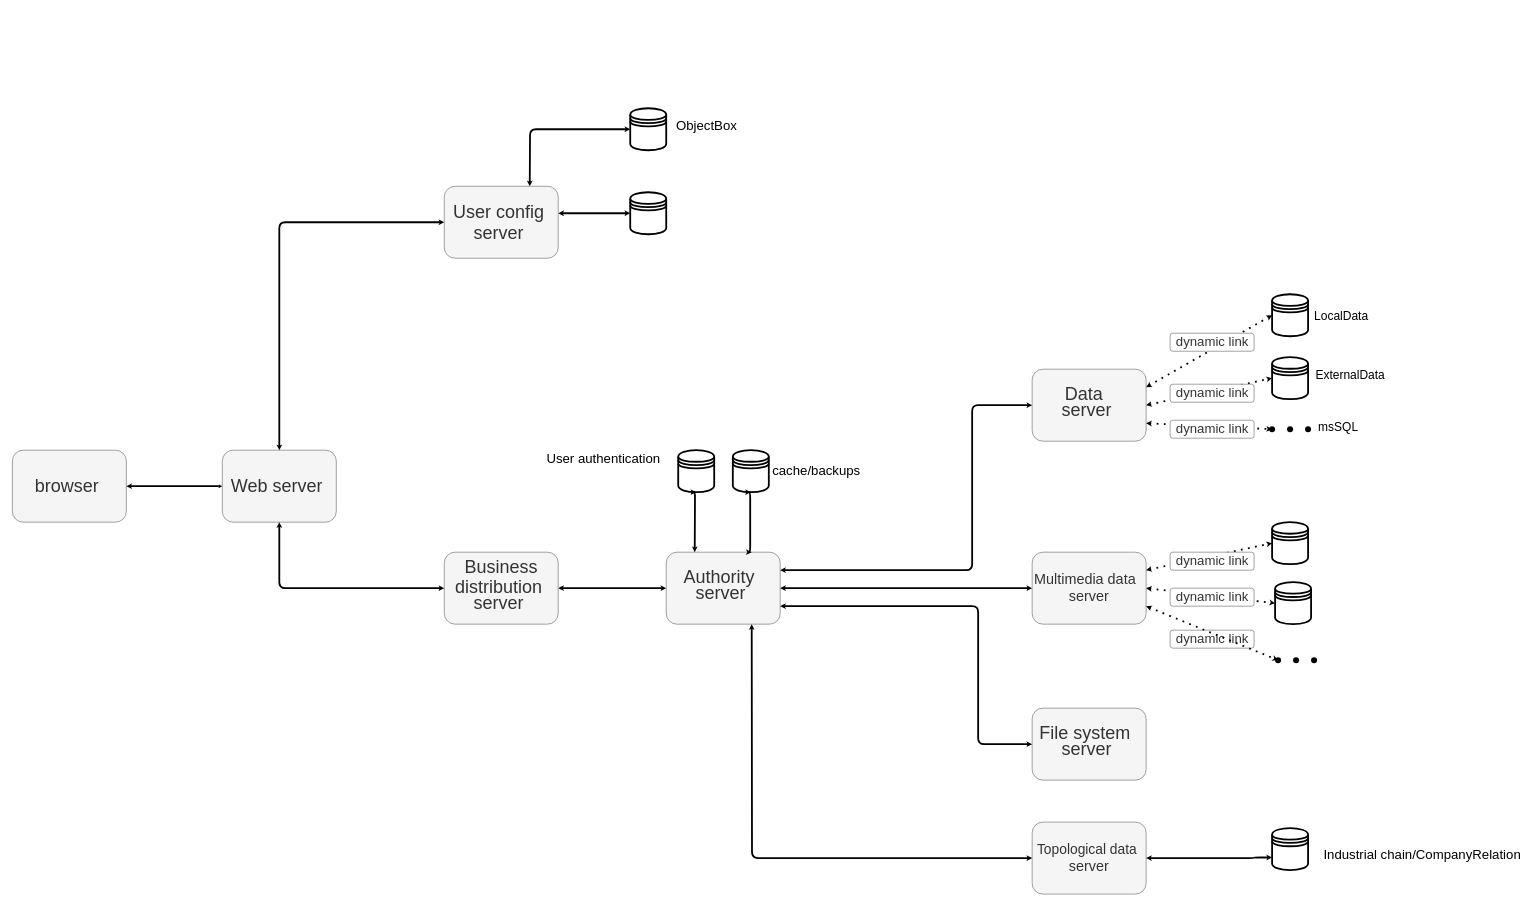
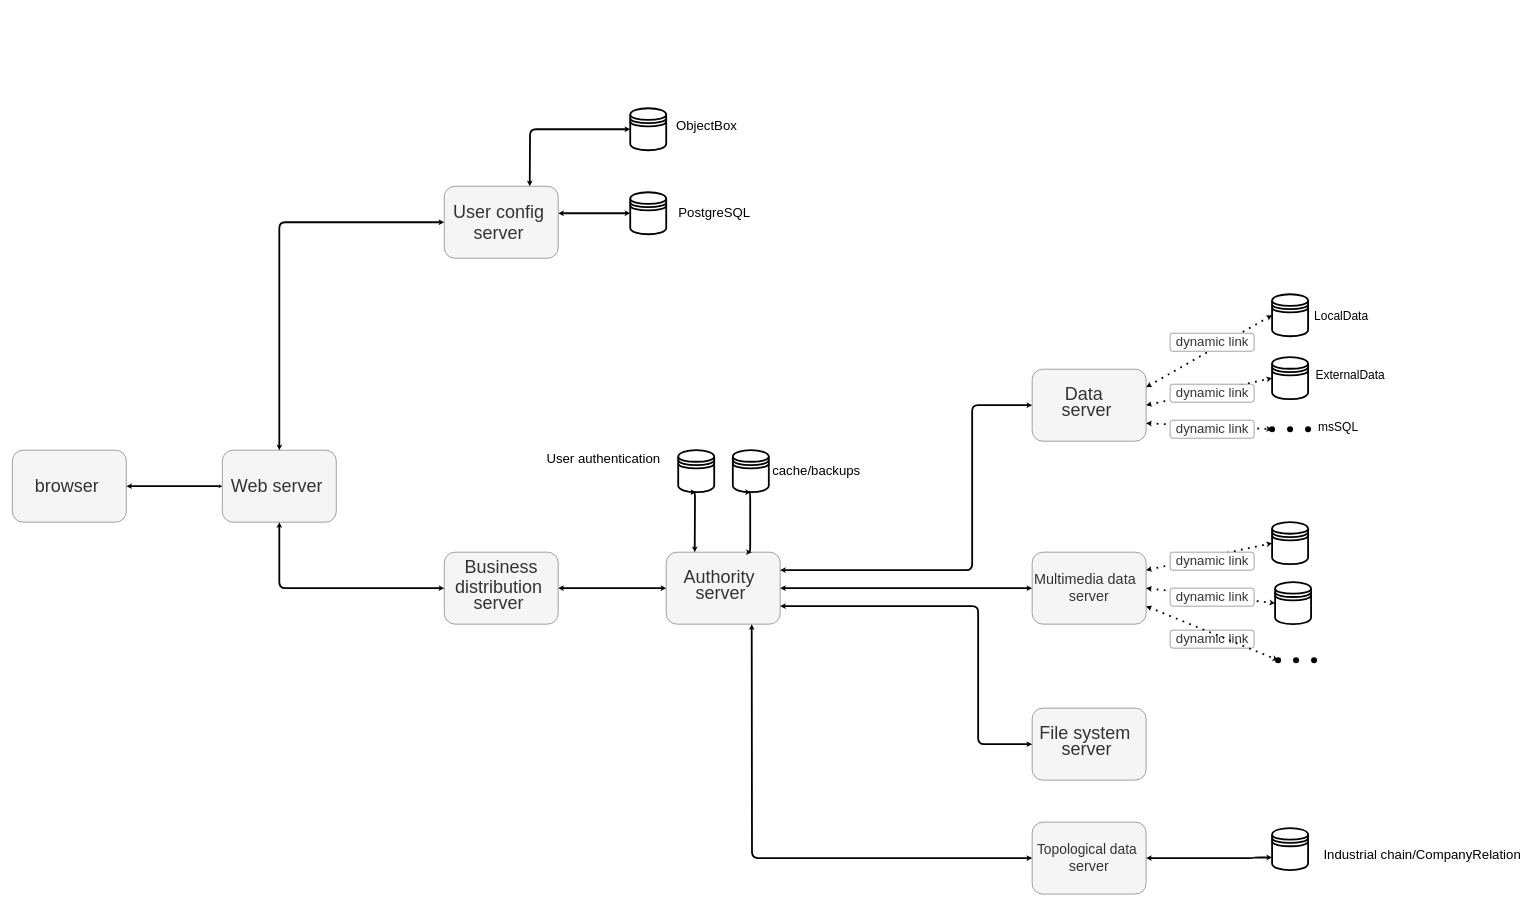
none -> (714, 213)
